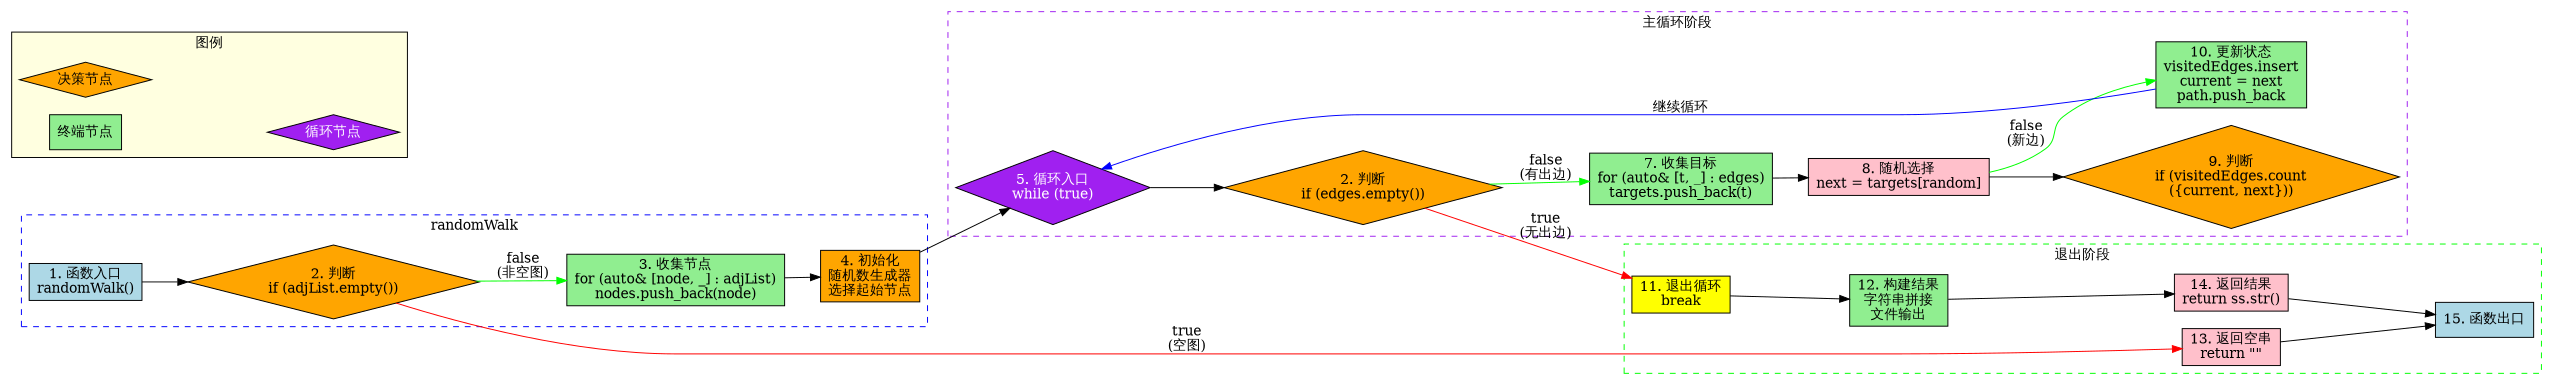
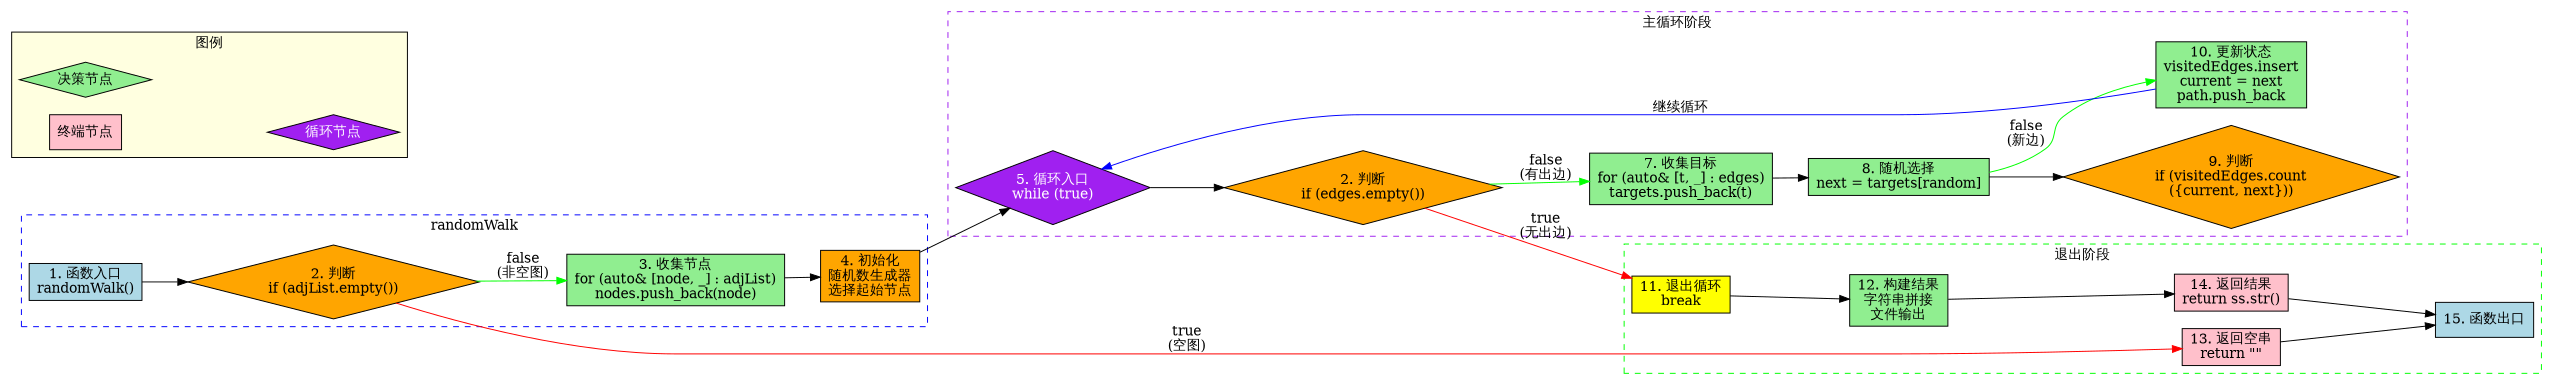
(86, 80) -> (86, 80)
(86, 132) -> (86, 132)
(1899, 177) -> (1899, 177)
